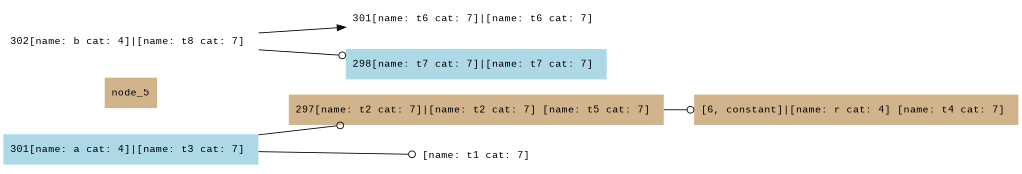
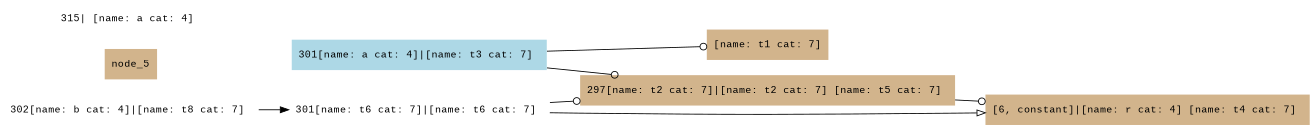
none -> (131, 19)
(476, 64) -> none
none -> (562, 102)
none -> (763, 114)
(476, 155) -> (768, 45)
